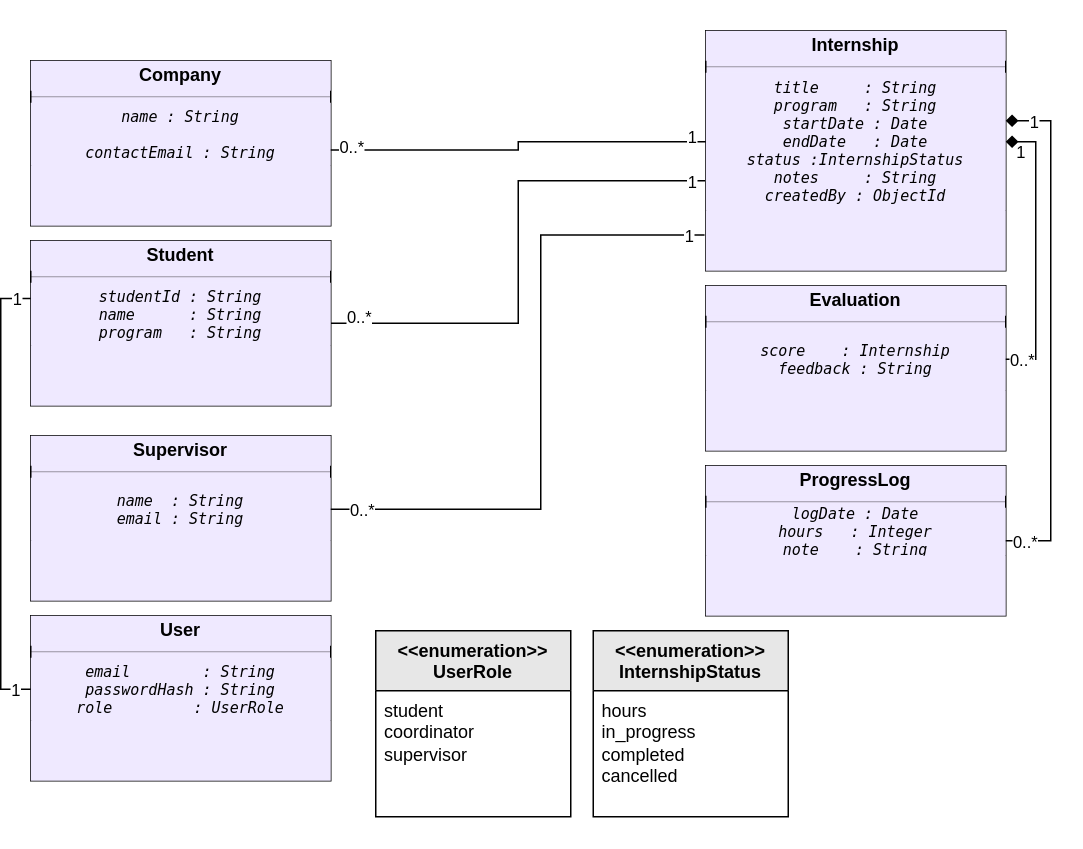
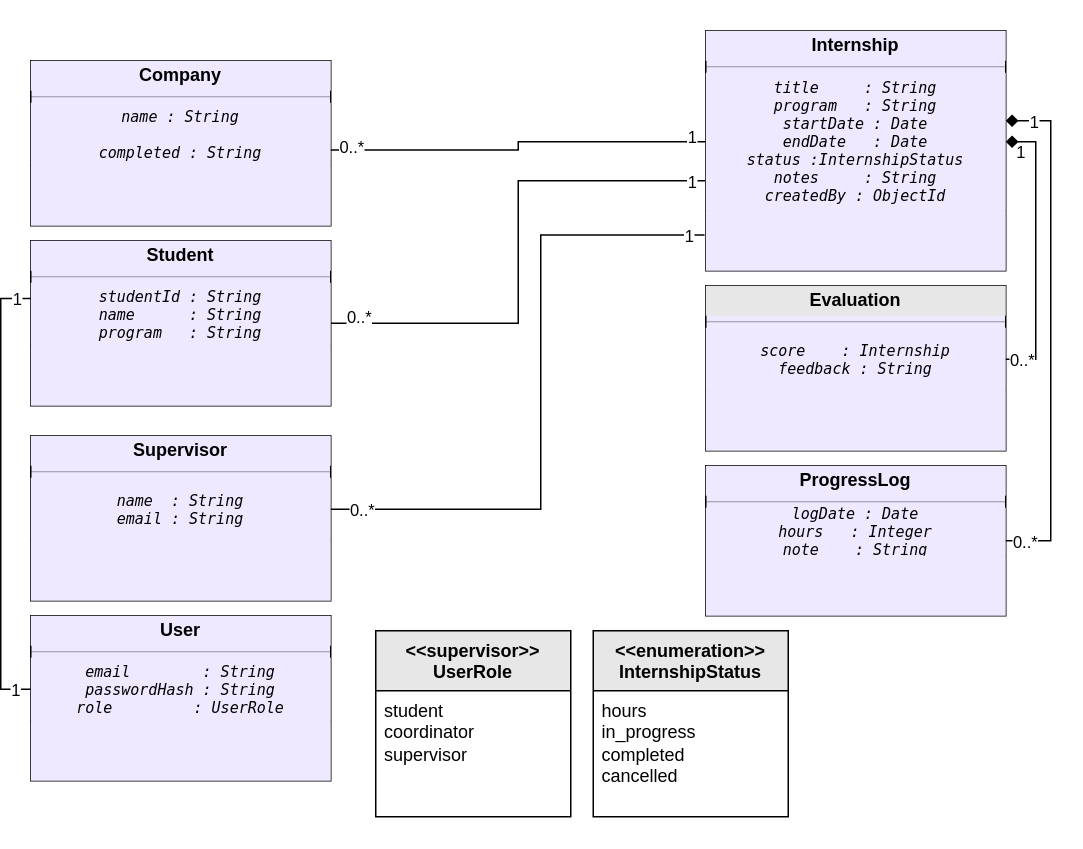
(181, 134) -> (181, 134)
(856, 301) -> (856, 301)
(473, 663) -> (473, 663)
